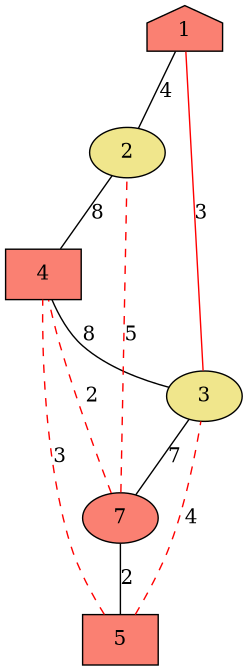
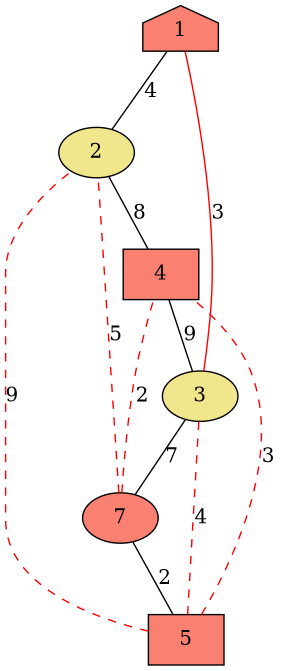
(90, 335) -> (190, 335)
none -> (6, 431)
